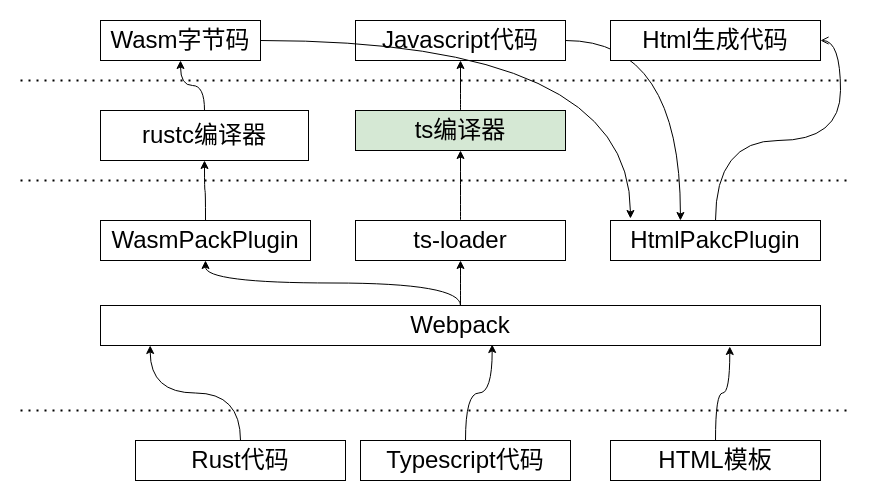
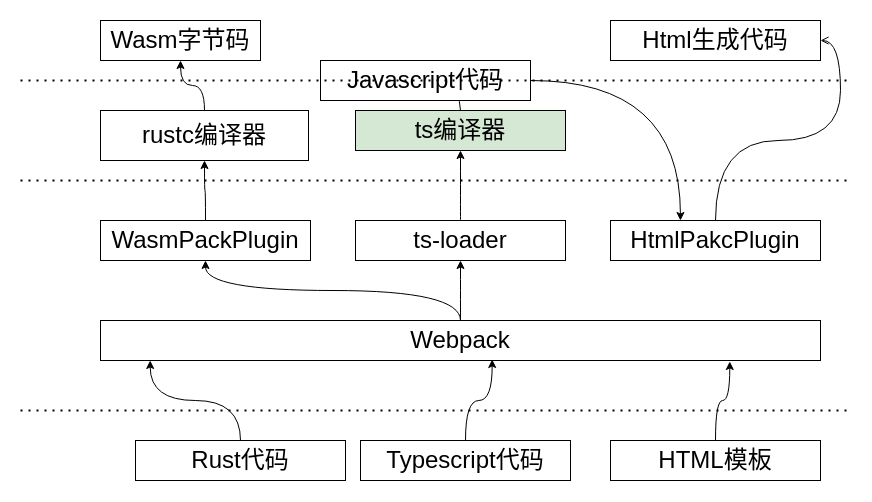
(461, 41) -> (426, 81)
(394, 47) -> none
(461, 326) -> (461, 341)
